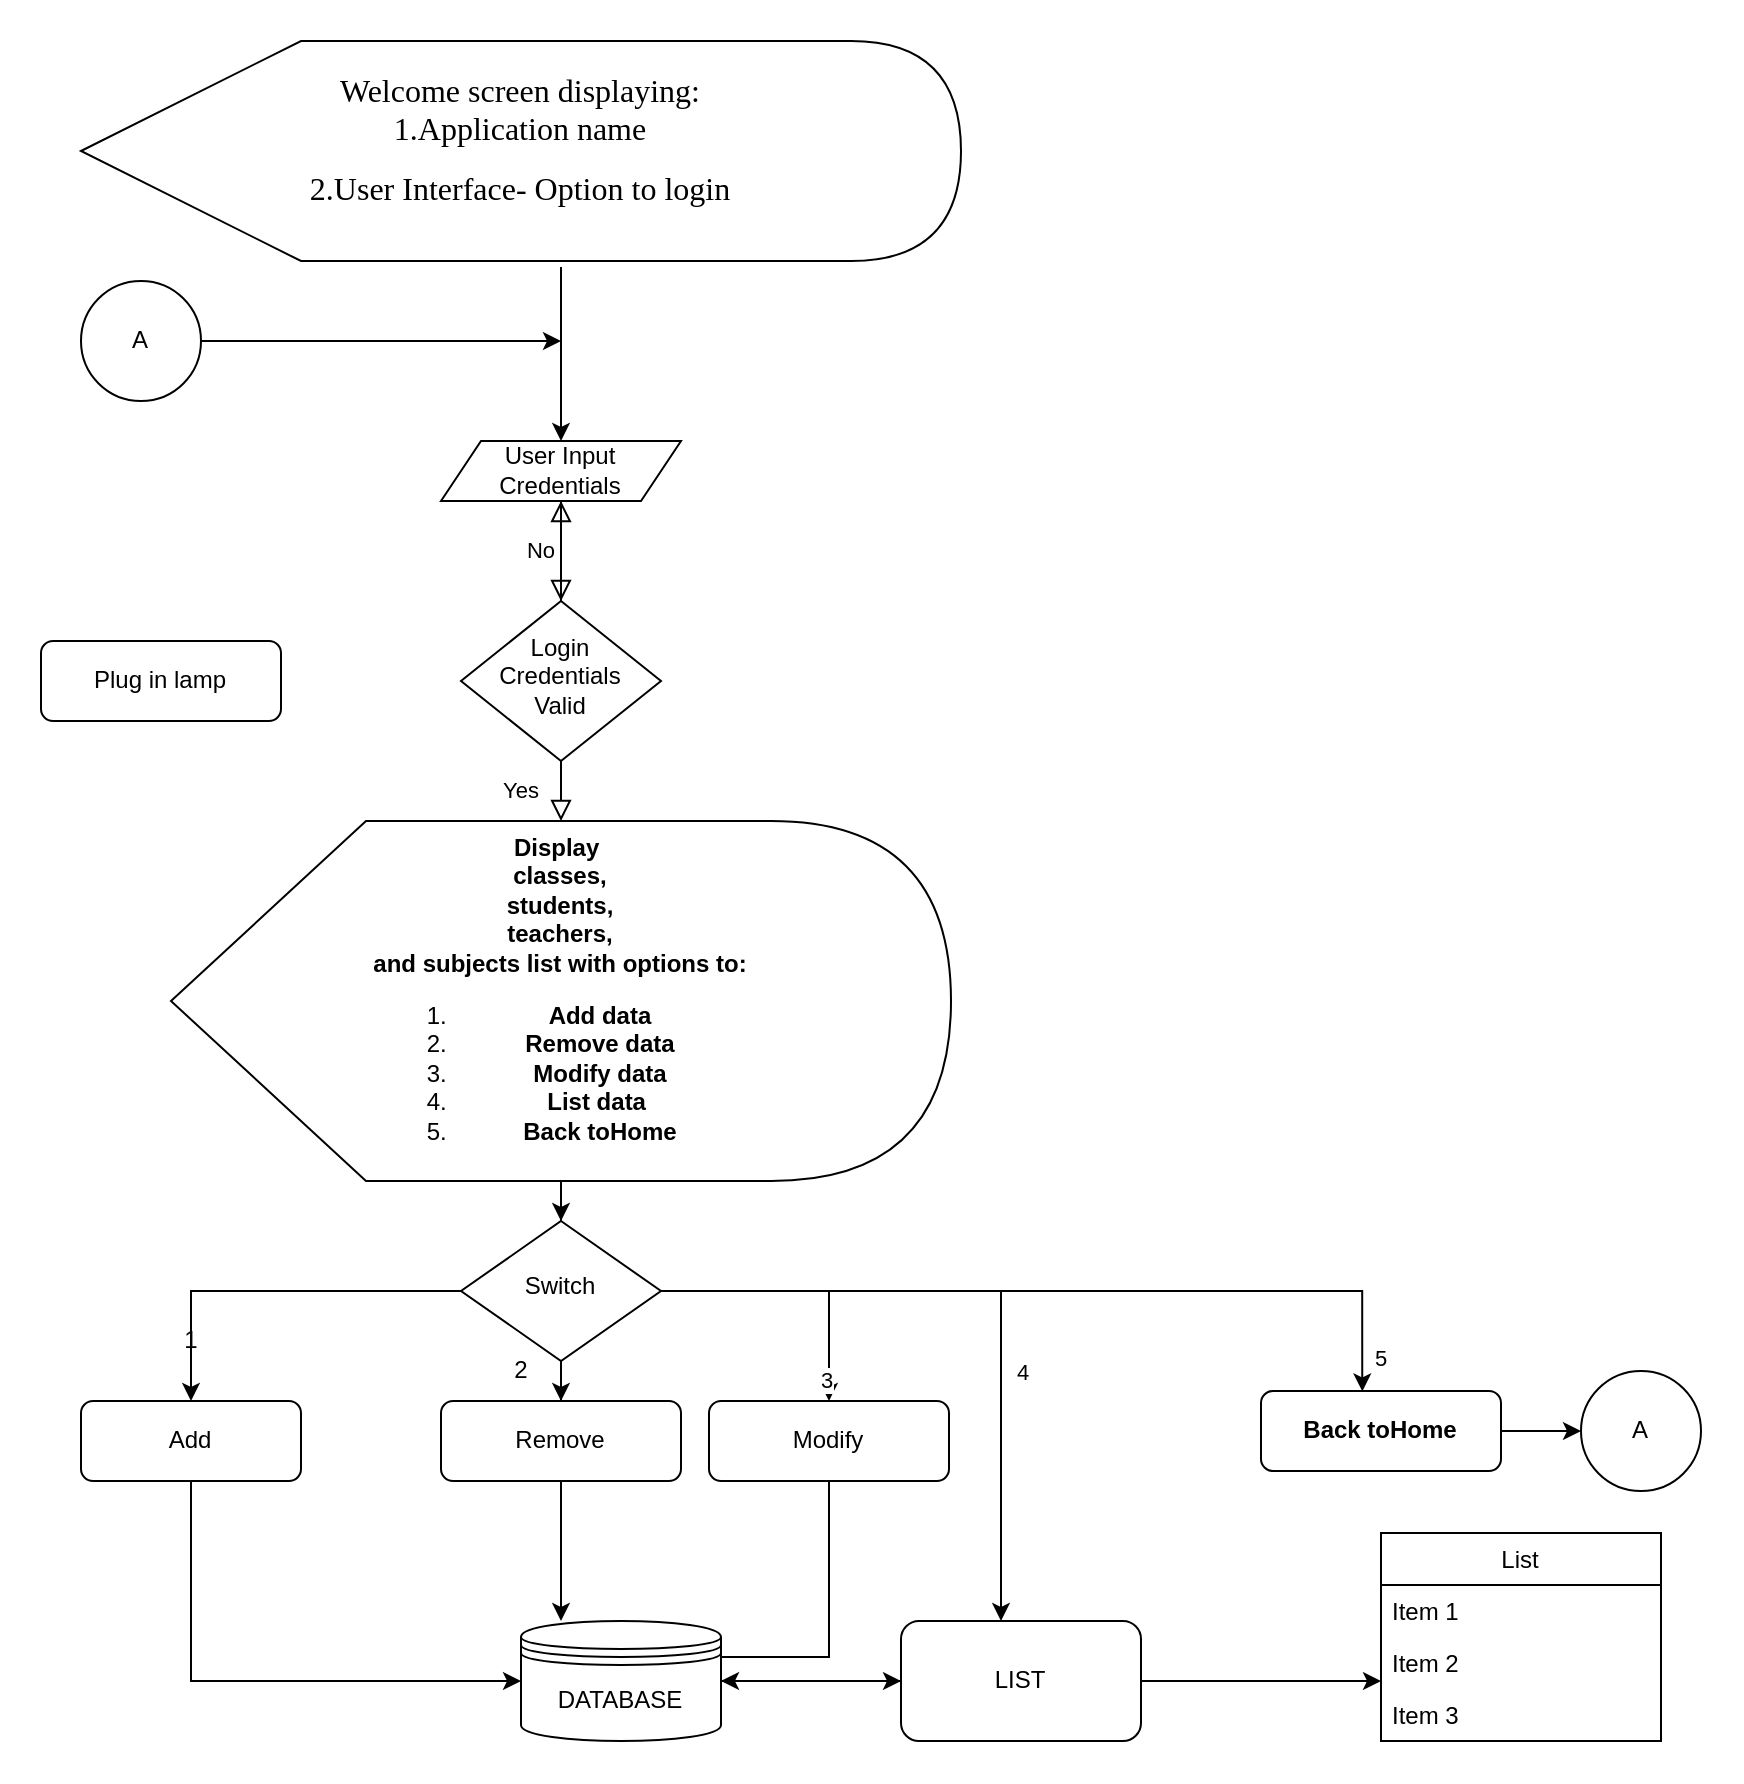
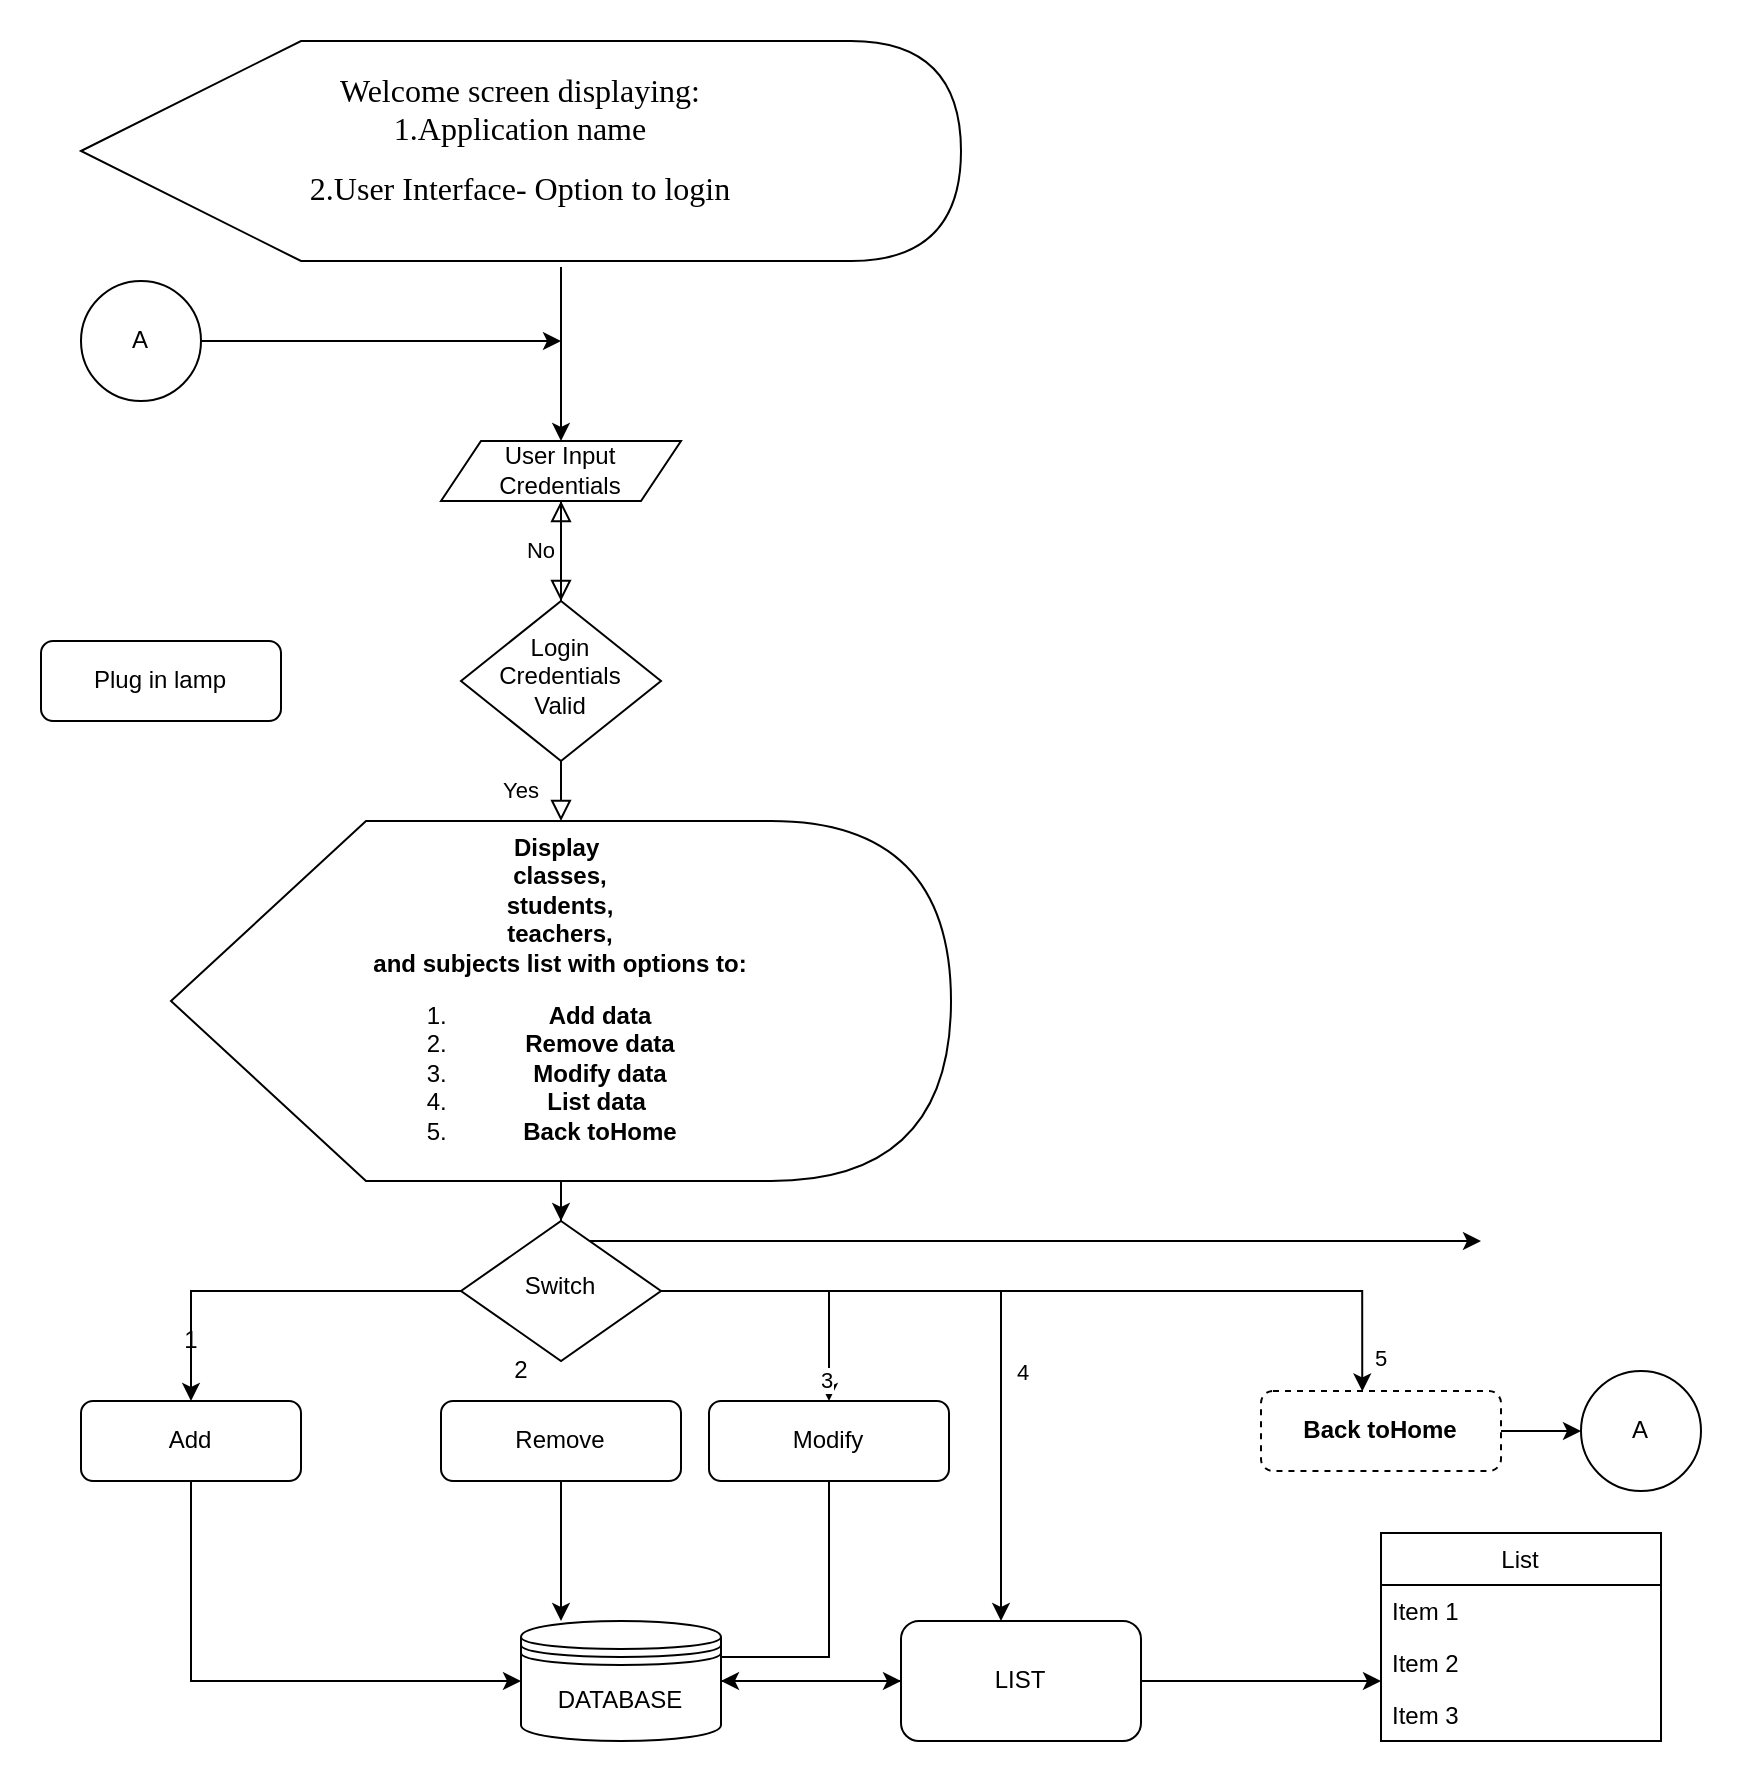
(561, 1388) -> (1029, 1241)
(1381, 1431) -> (1381, 1431)
